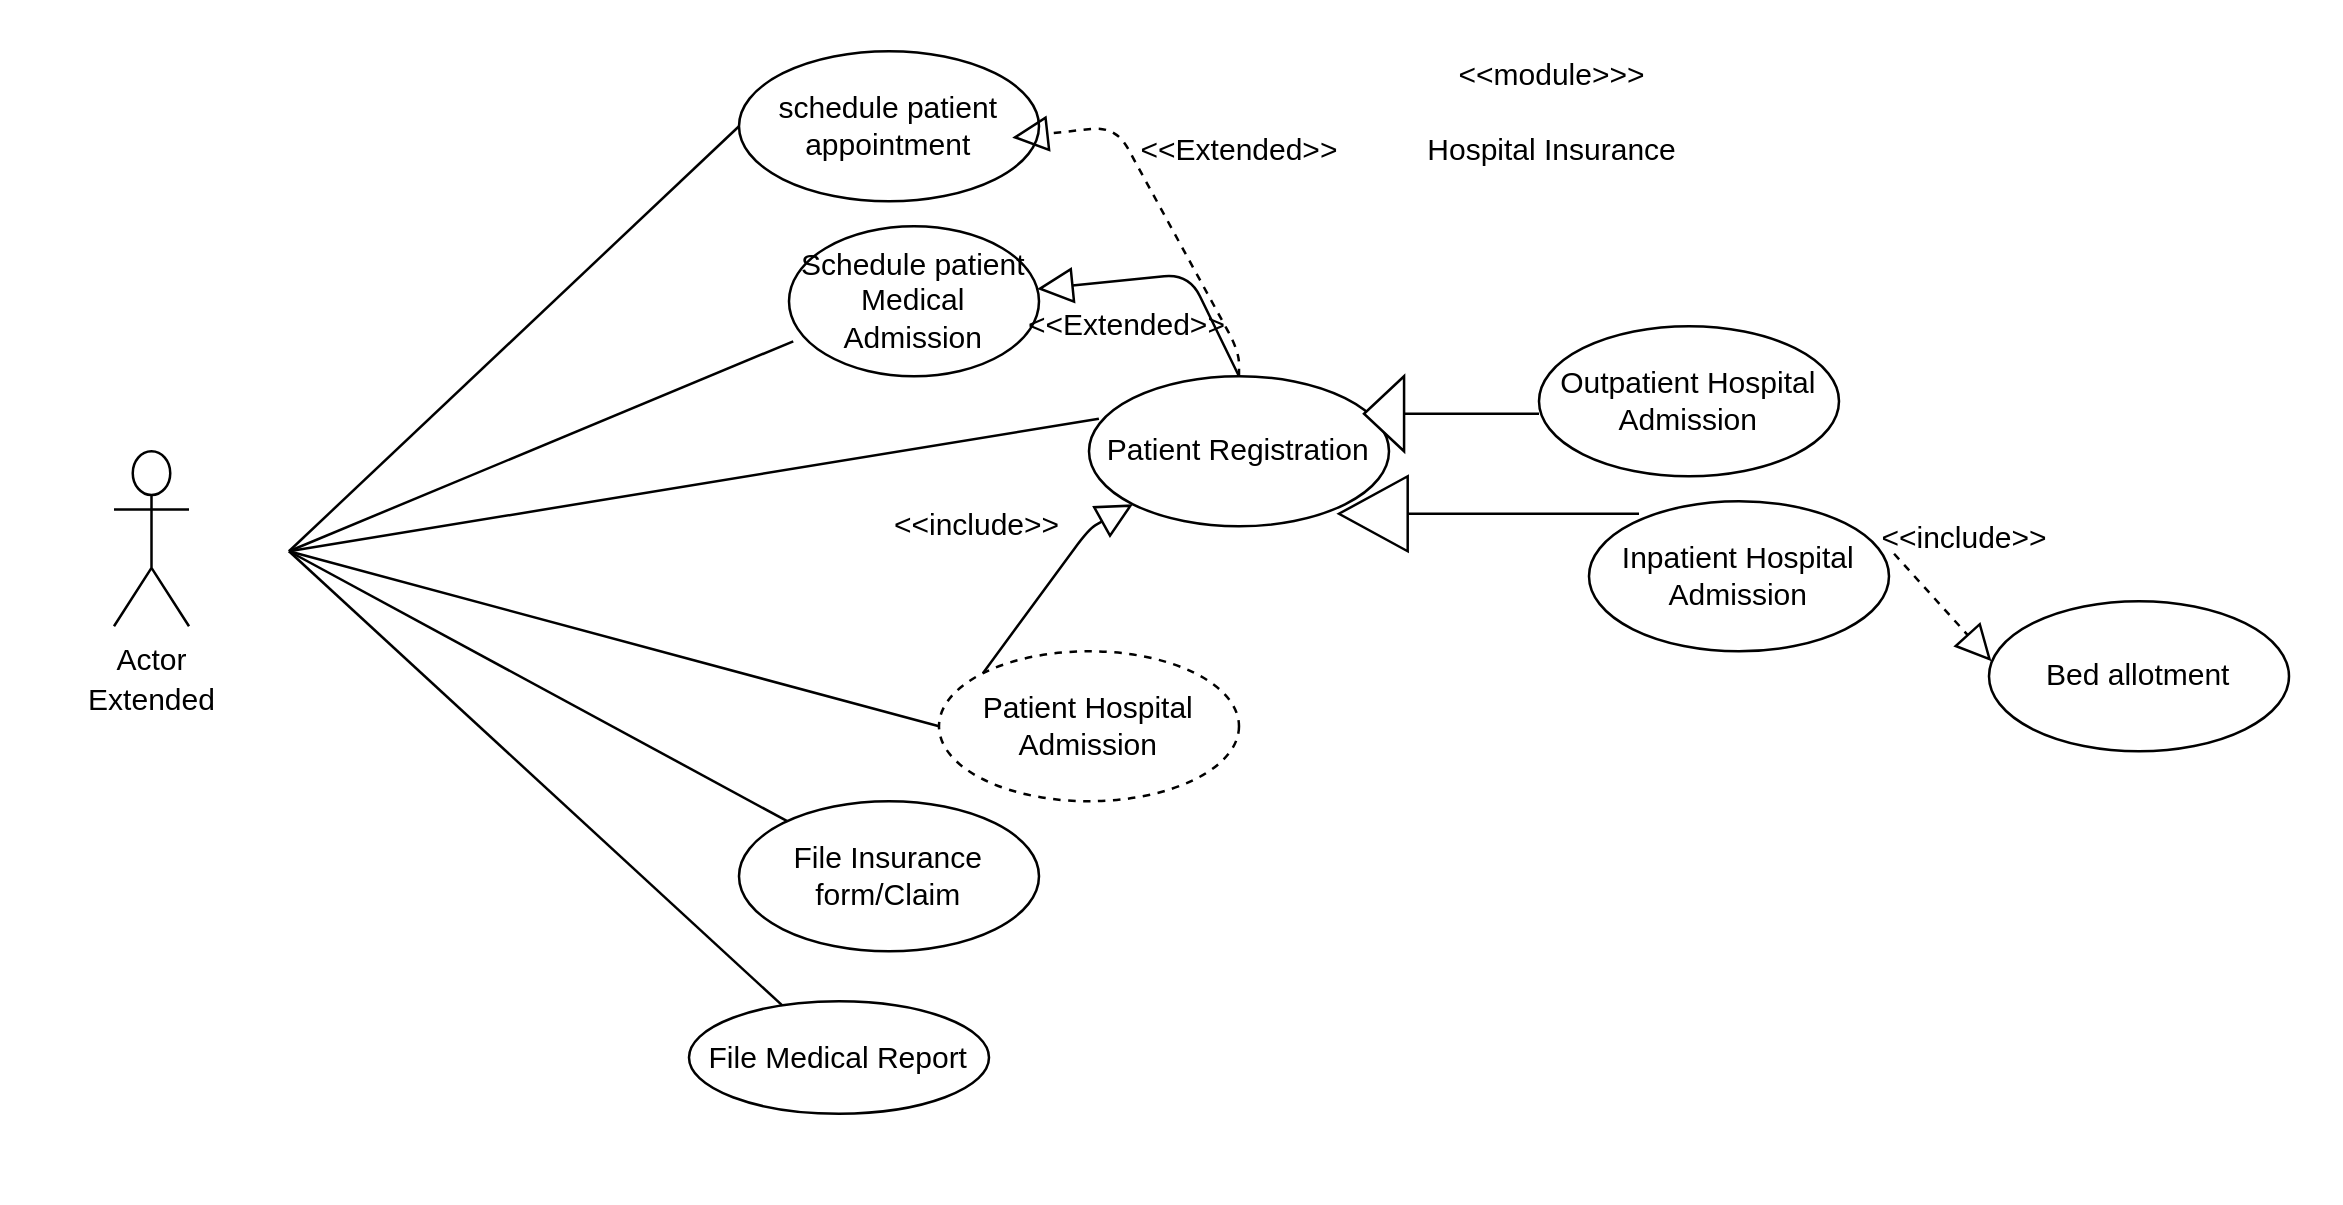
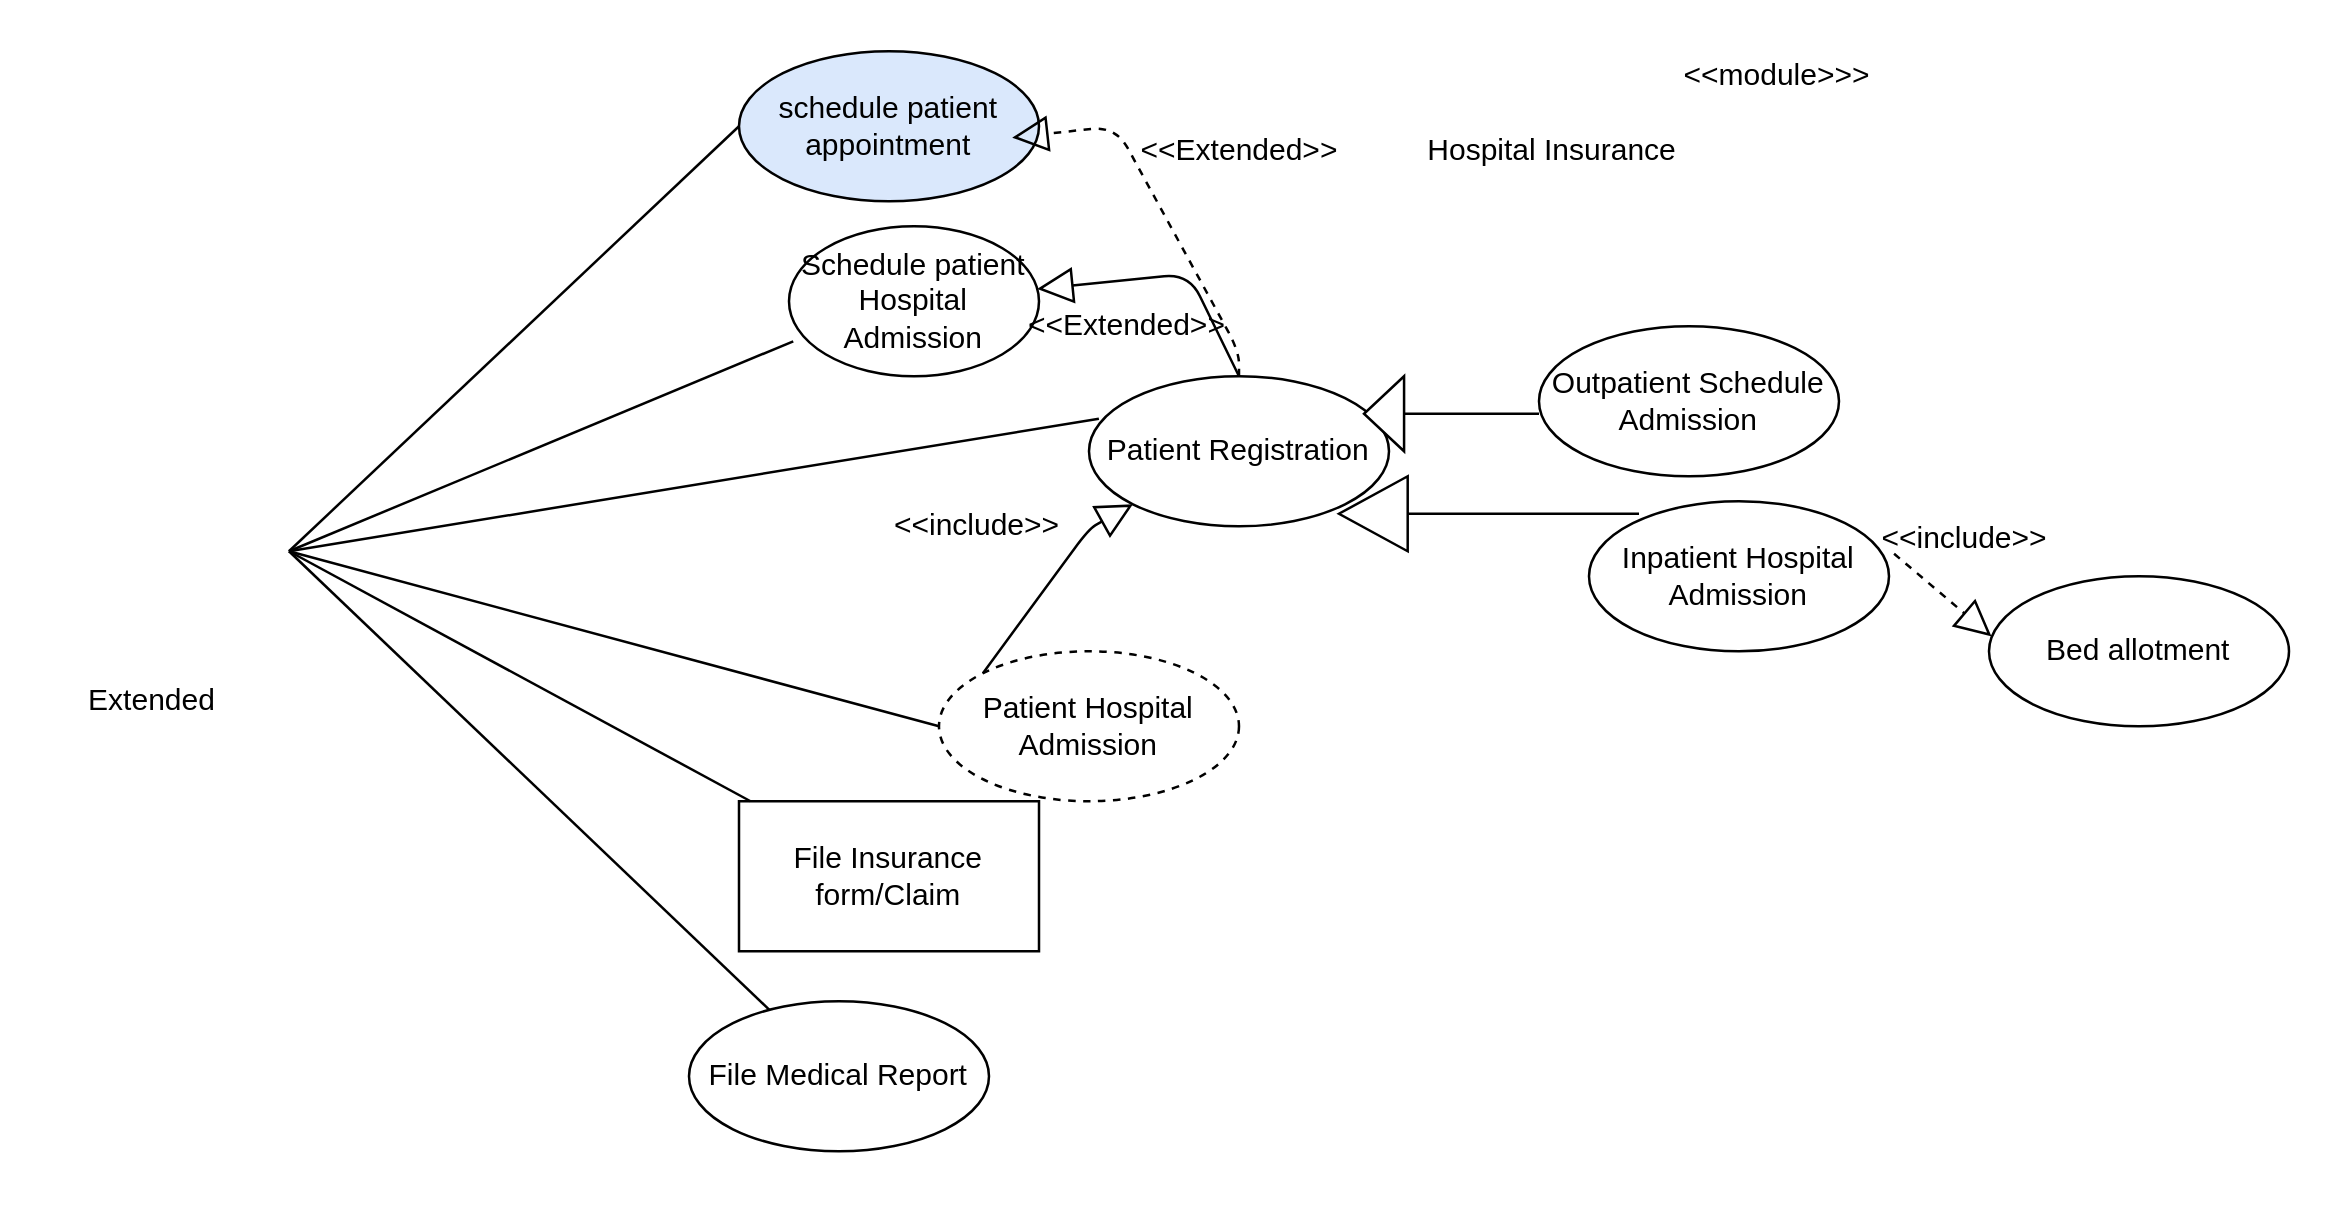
(1551, 76) -> (1776, 76)
(889, 126) -> (889, 126)
(914, 301) -> (914, 301)
(1689, 401) -> (1689, 401)
(151, 539) -> none
(2139, 676) -> (2139, 651)
(889, 876) -> (889, 876)
(839, 1058) -> (839, 1076)
